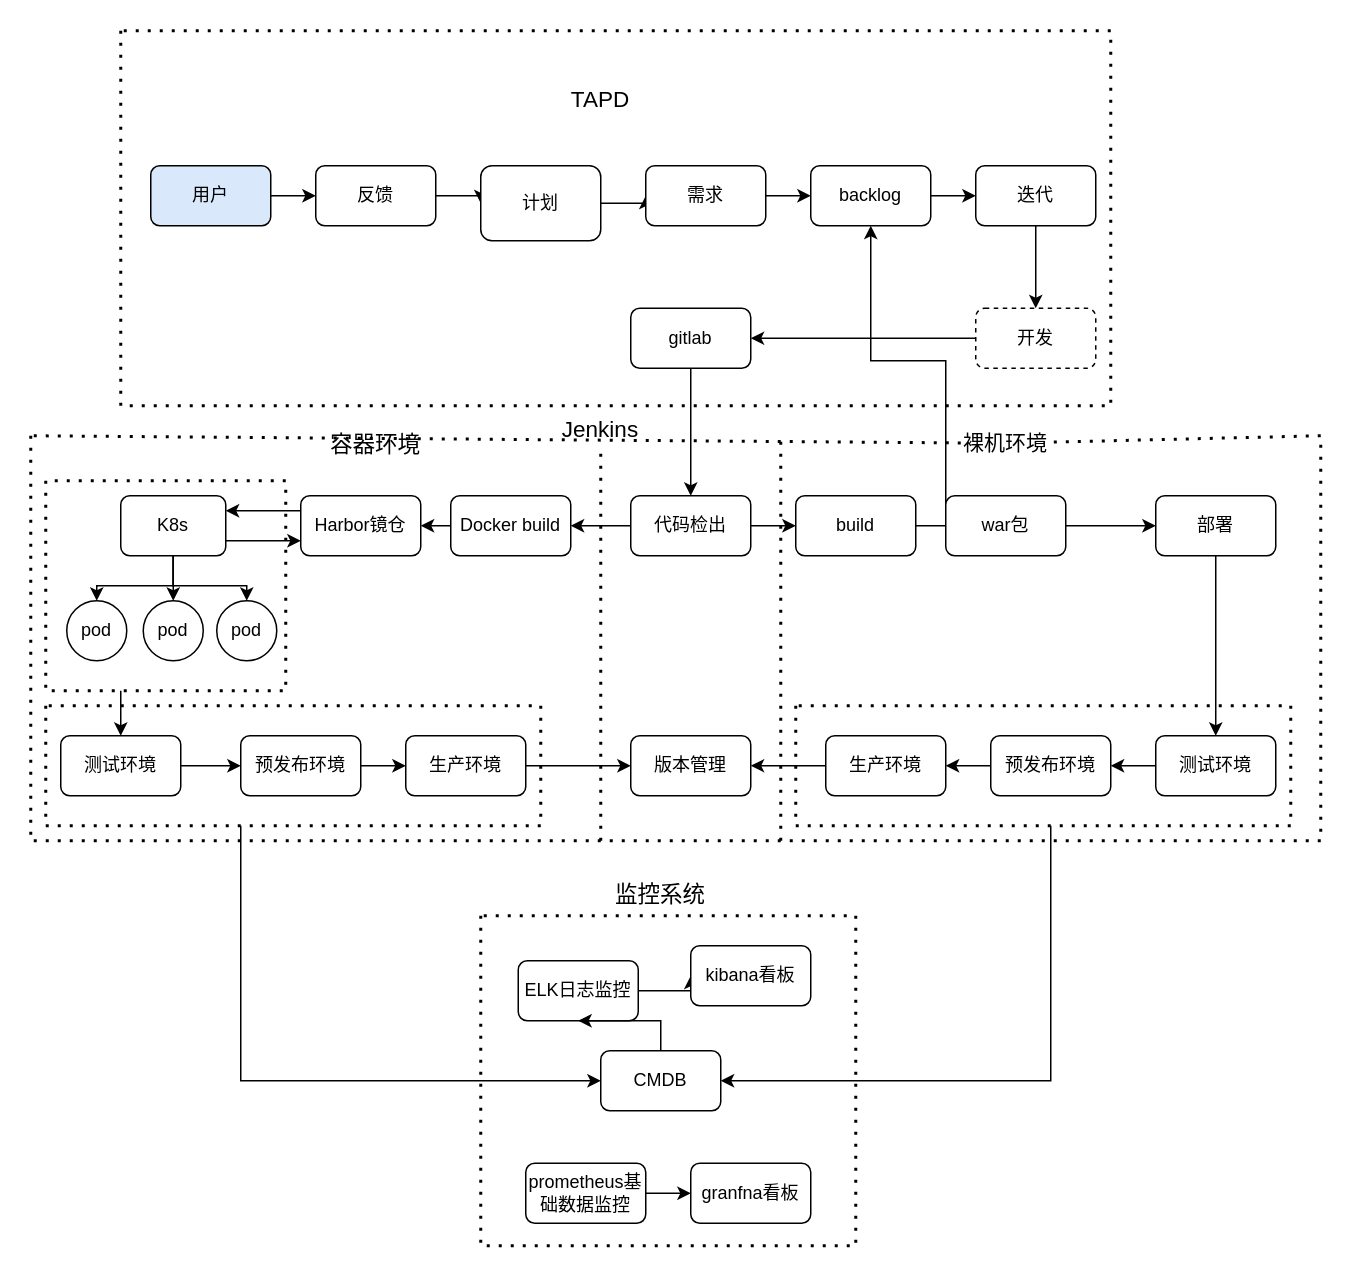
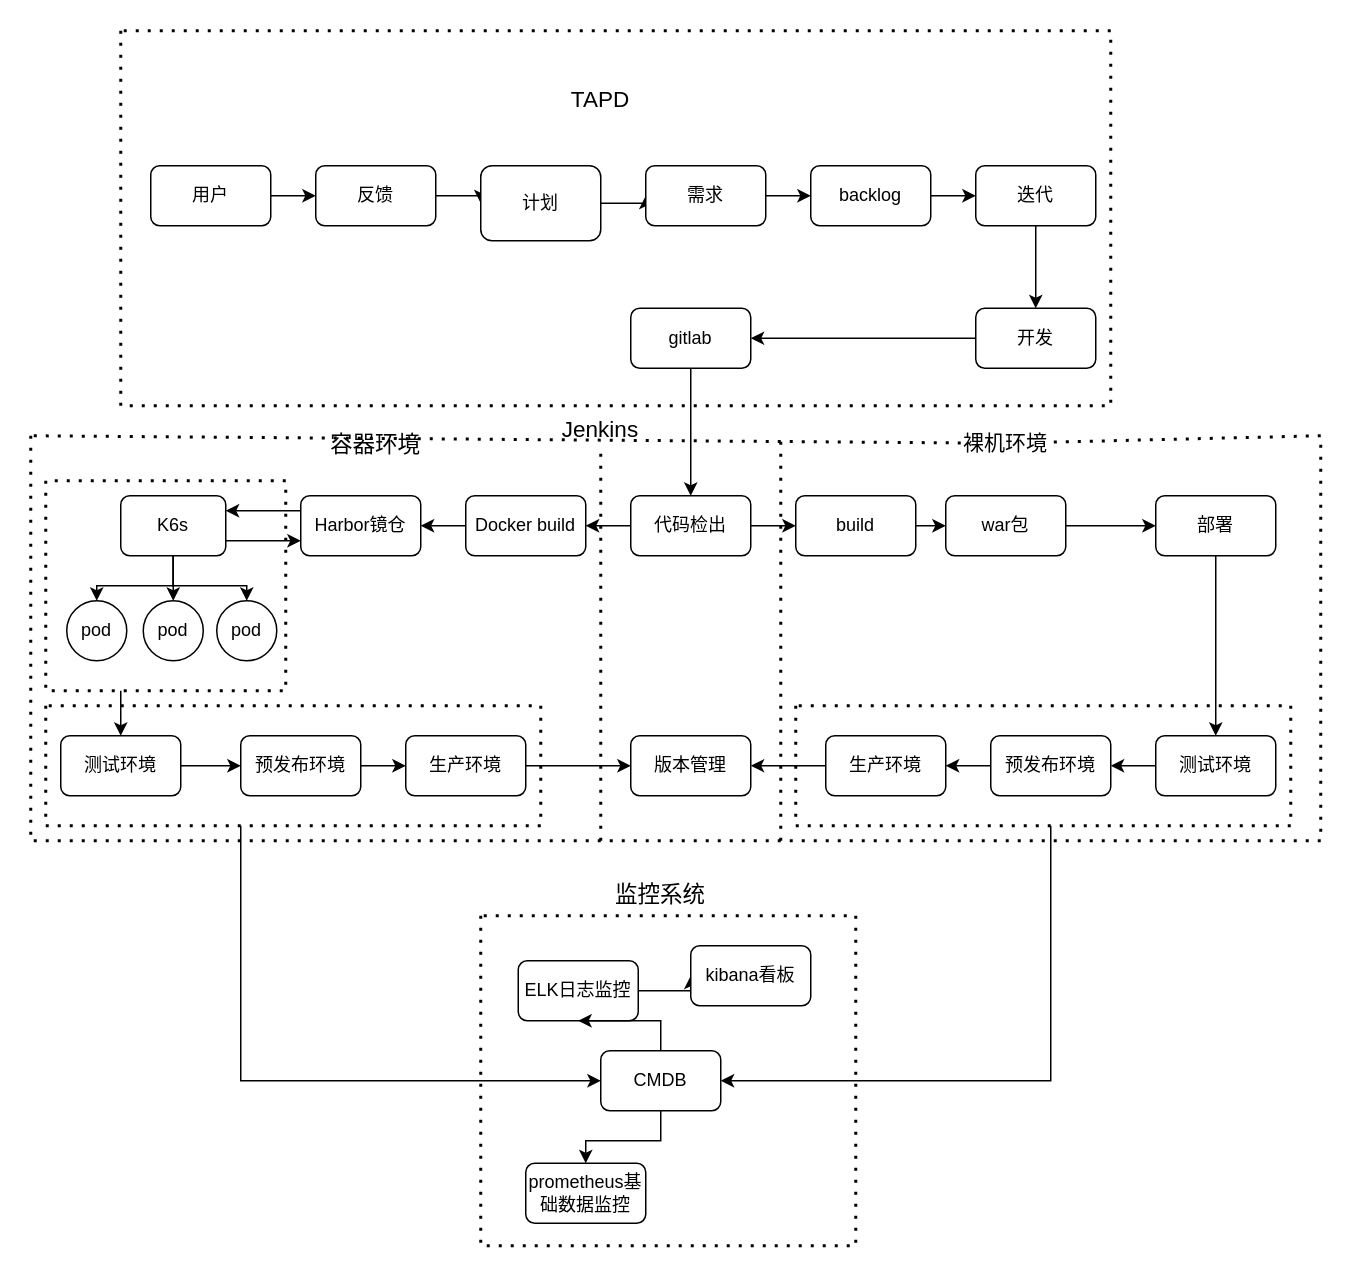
(211, 196) -> (211, 196)
(1036, 338) -> (1036, 338)
(917, 361) -> (934, 526)
(173, 526) -> (173, 526)
(511, 526) -> (526, 526)
none -> (633, 1141)
(663, 1193) -> none
(751, 1193) -> none
